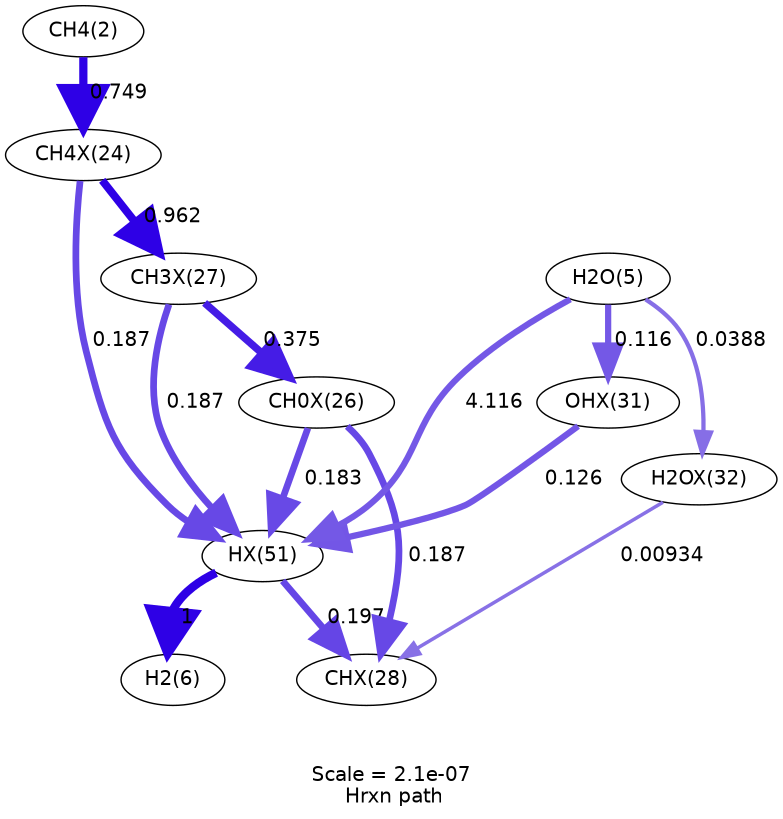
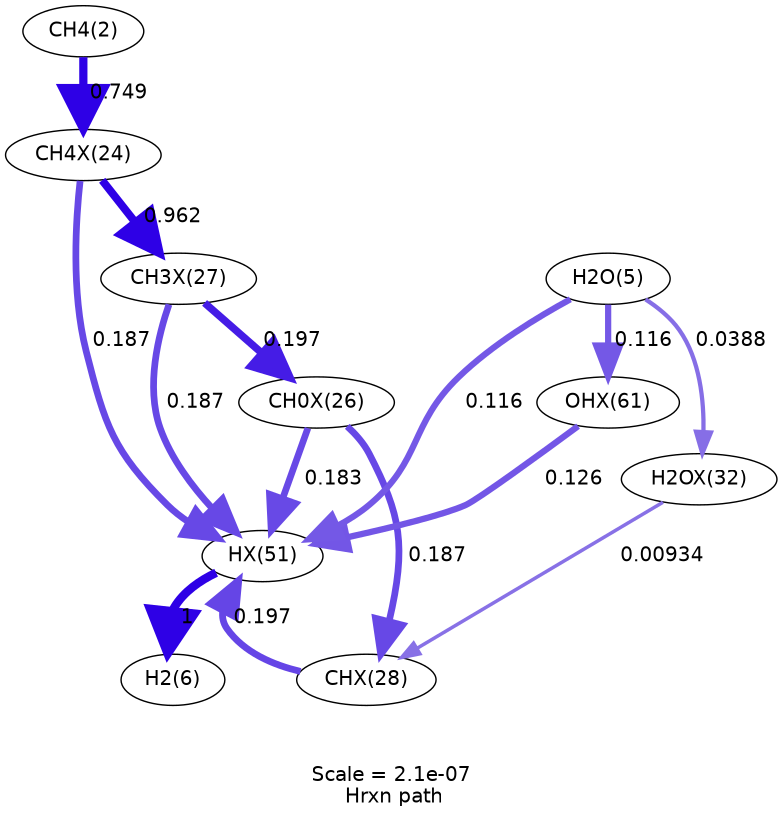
(290, 341) -> (290, 341)
(492, 402) -> (492, 402)
(608, 402) -> (608, 402)
(303, 605) -> (252, 652)
